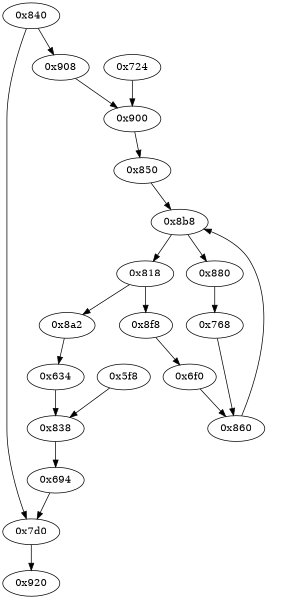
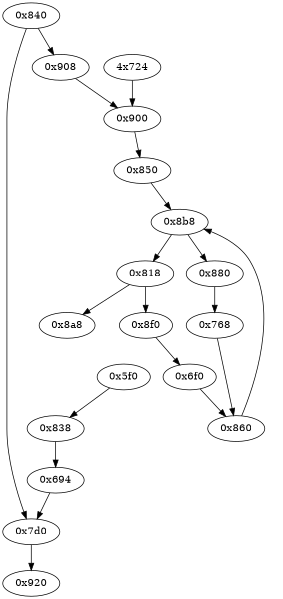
(132, 67) -> (132, 67)
(67, 325) -> (67, 325)
(146, 325) -> (146, 325)
(56, 377) -> none
(124, 377) -> (124, 377)
